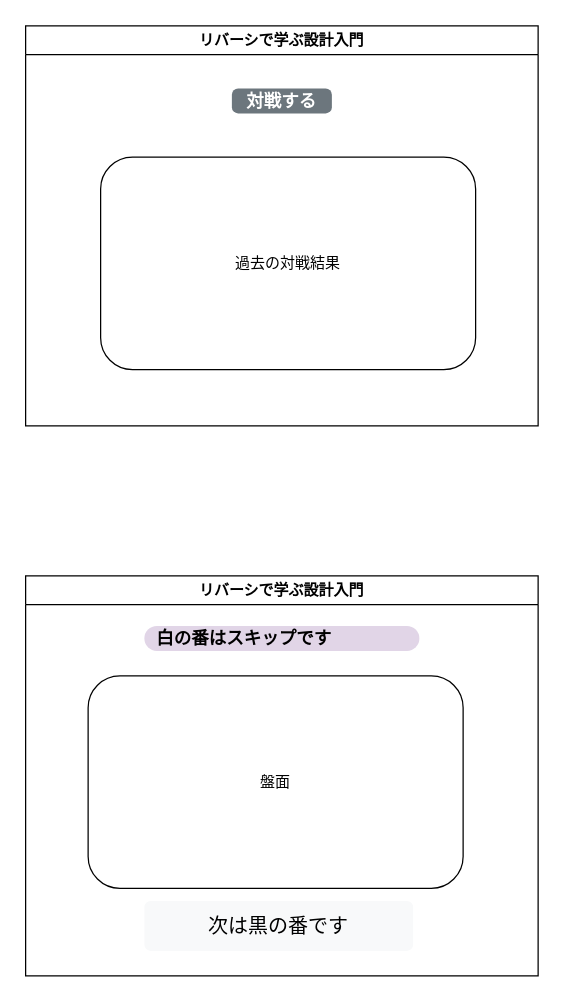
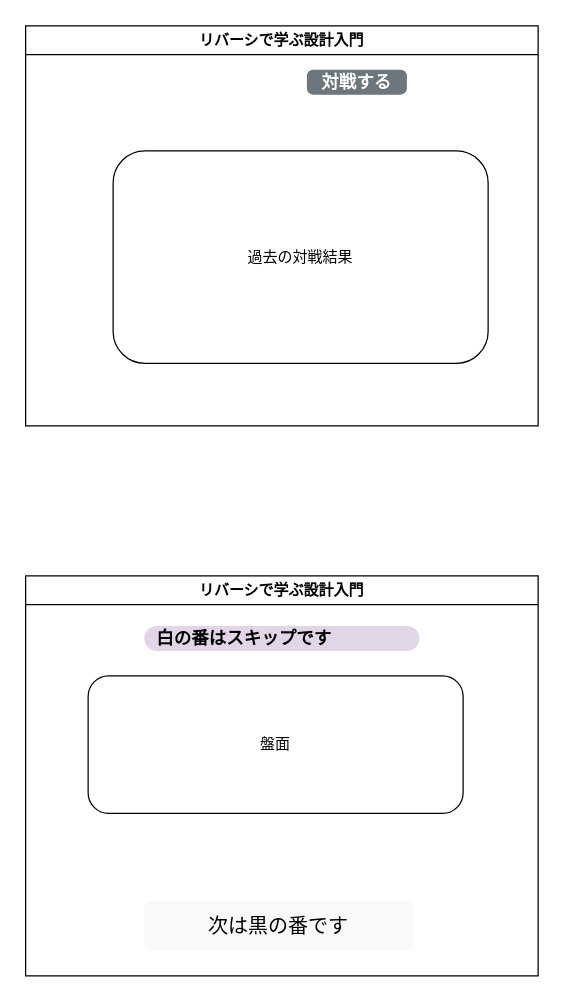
(282, 101) -> (357, 82)
(288, 263) -> (301, 257)
(276, 782) -> (276, 744)
